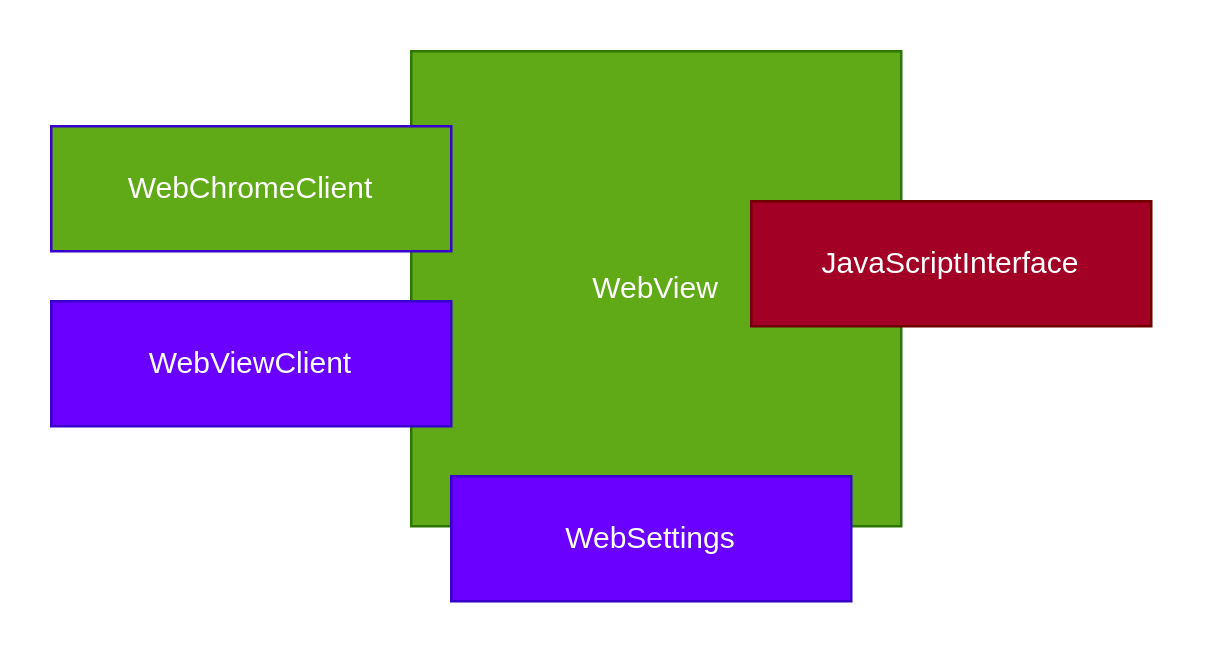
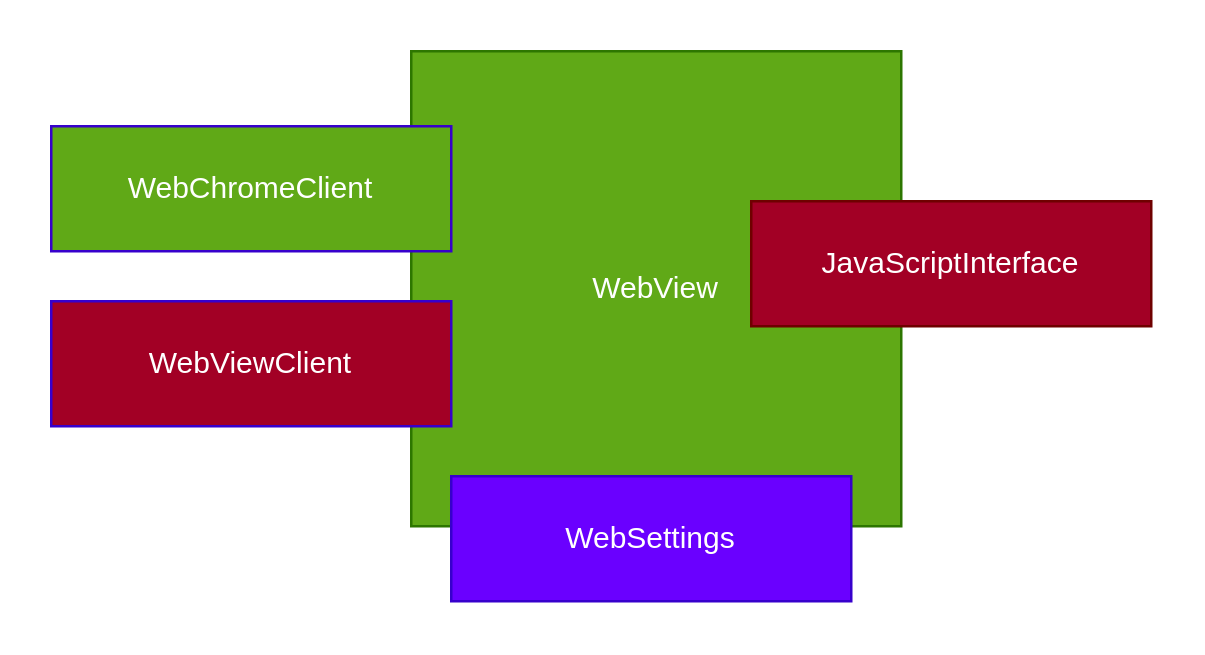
(251, 364) -> (251, 364)
